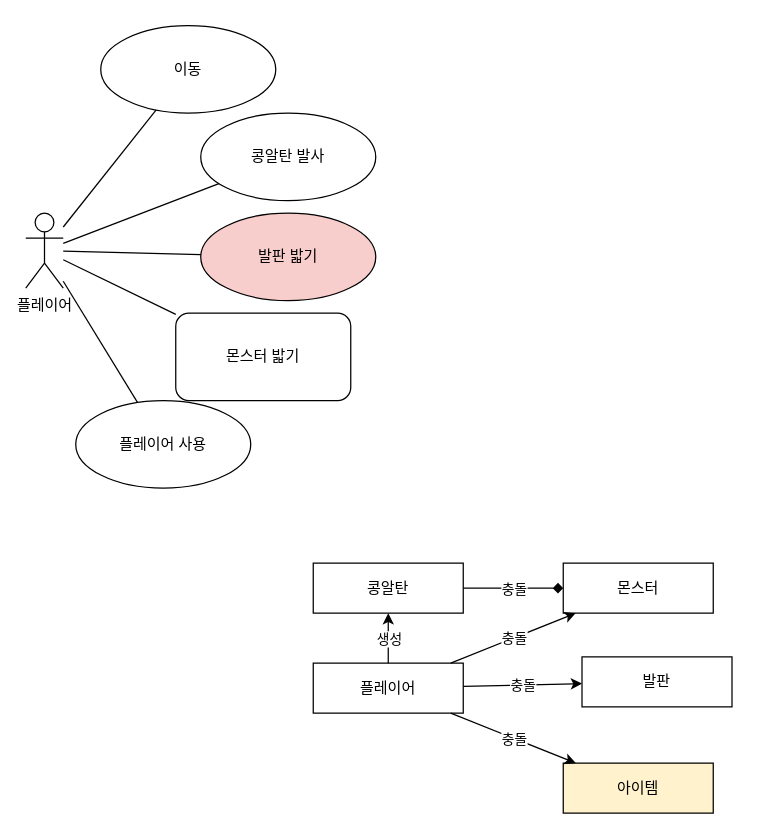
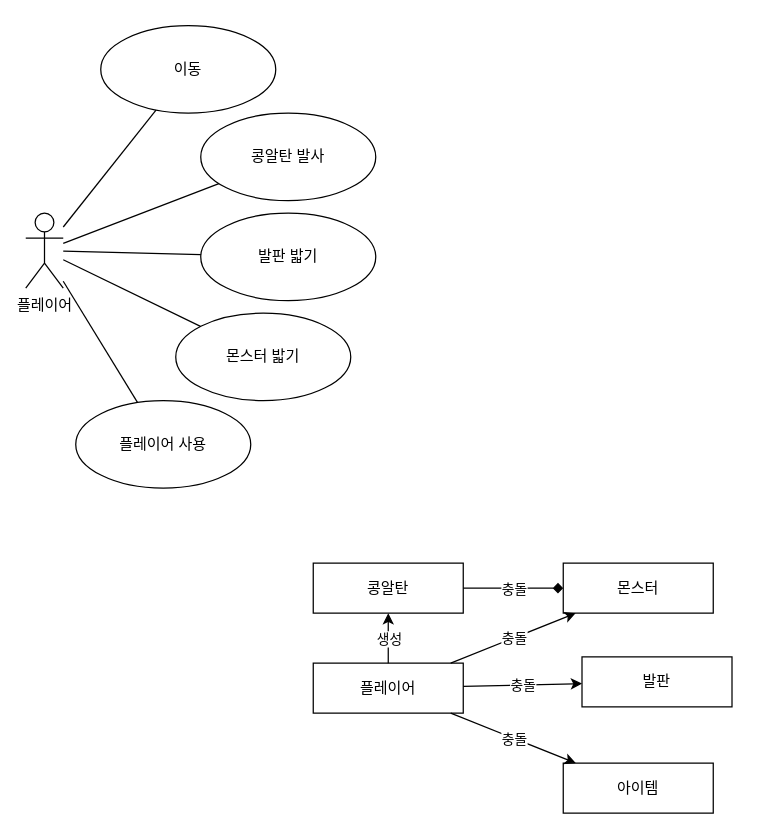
(288, 257) -> (288, 257)
(263, 357) -> (263, 357)
(638, 788) -> (638, 788)
